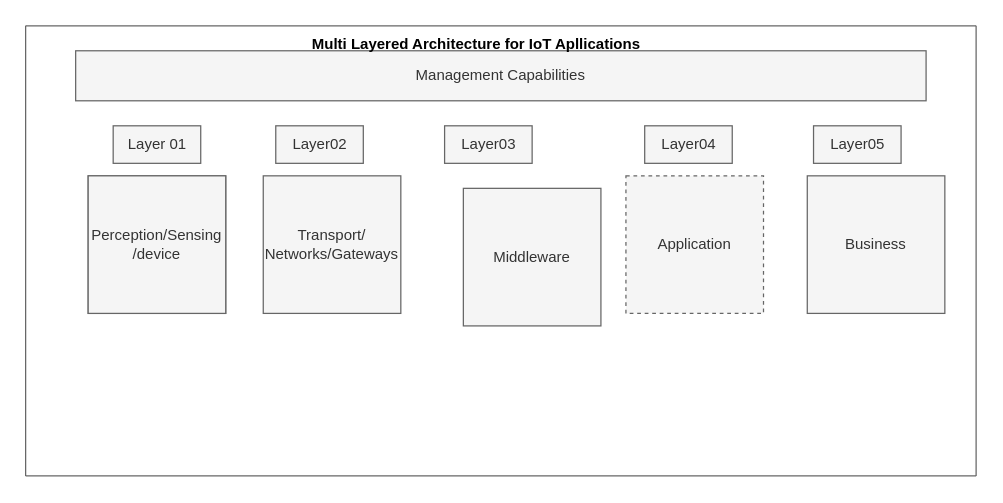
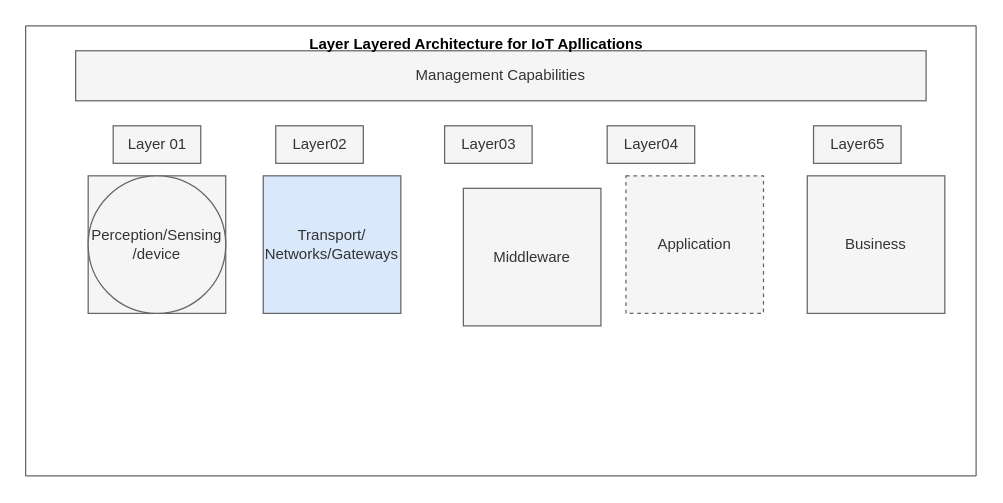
(476, 44) -> (476, 44)
(688, 144) -> (651, 144)
(858, 144) -> (858, 144)
(157, 244) -> (157, 244)
(332, 244) -> (332, 244)
